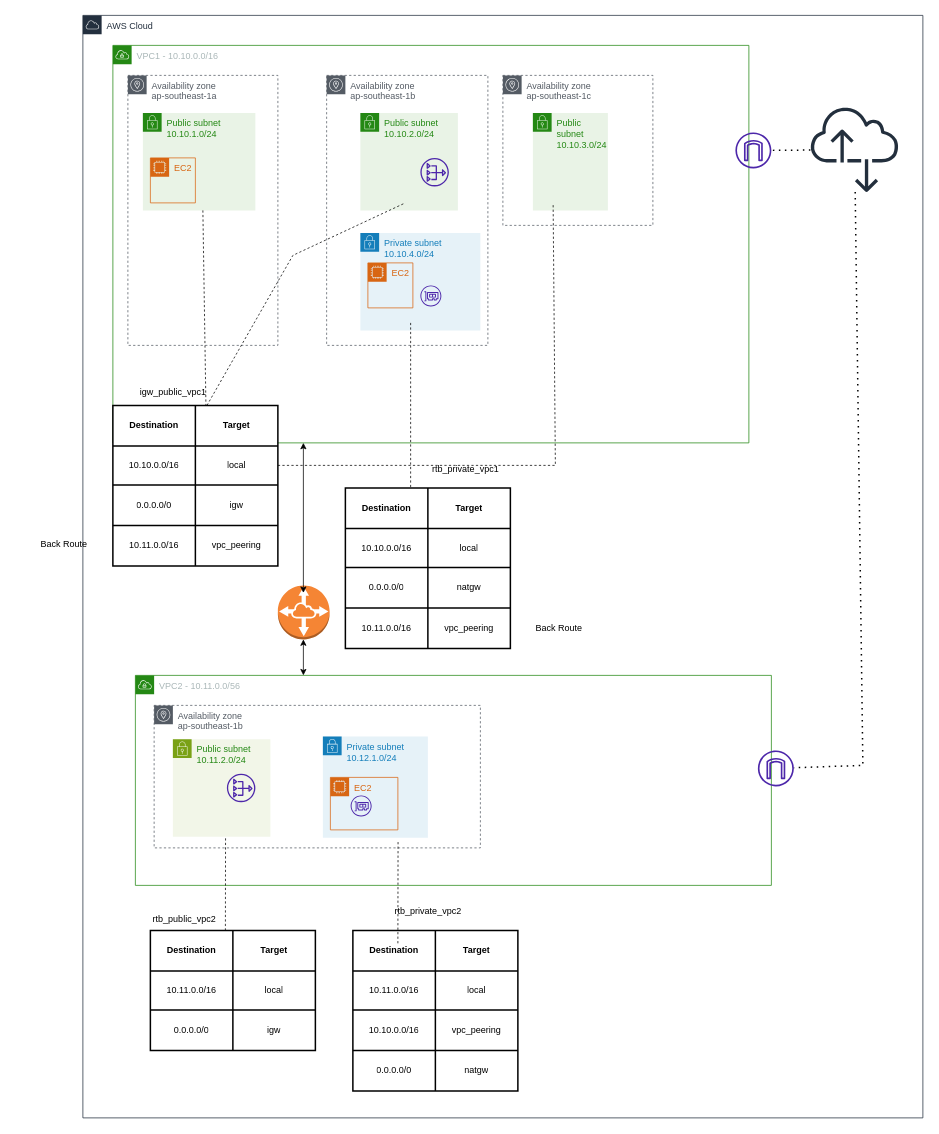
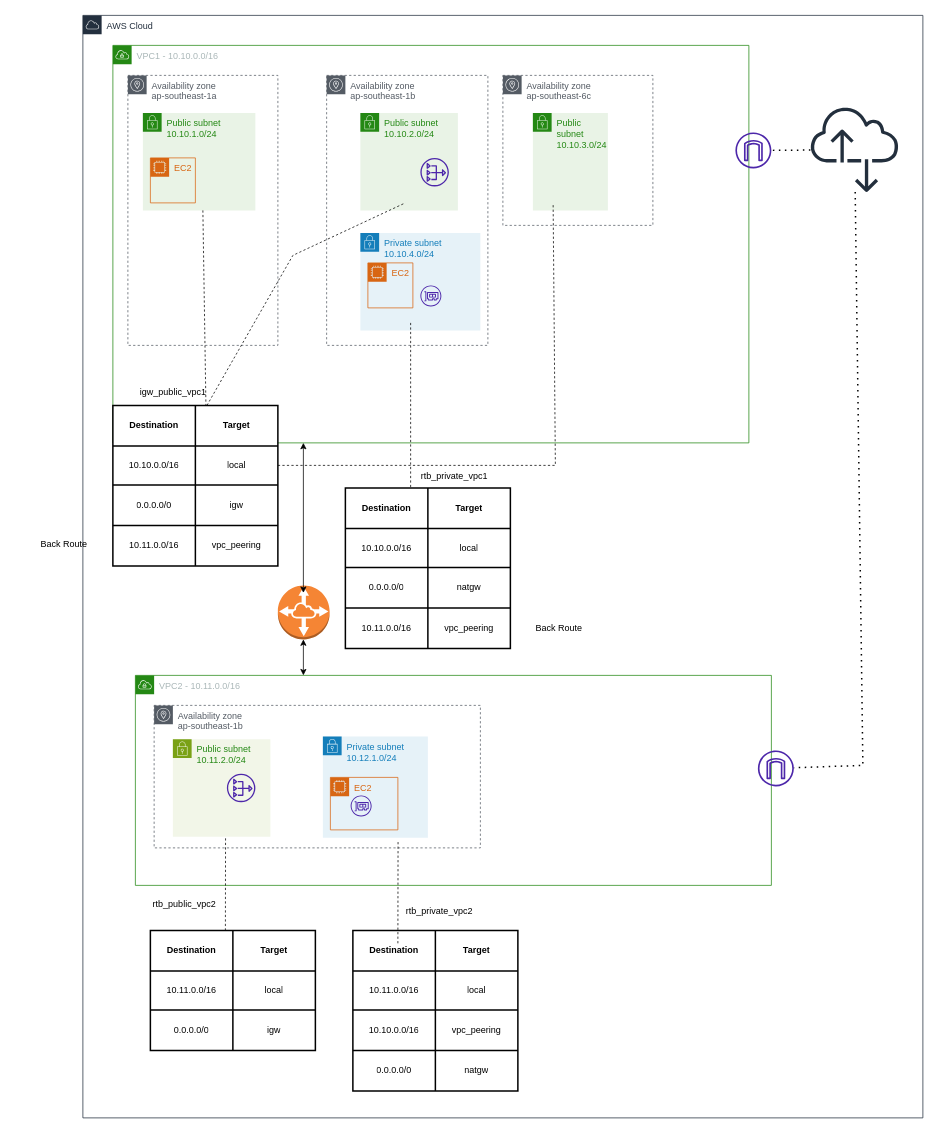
(565, 91) -> (565, 91)
(465, 469) -> (454, 477)
(201, 686) -> (201, 686)
(428, 912) -> (439, 912)
(184, 919) -> (184, 904)
